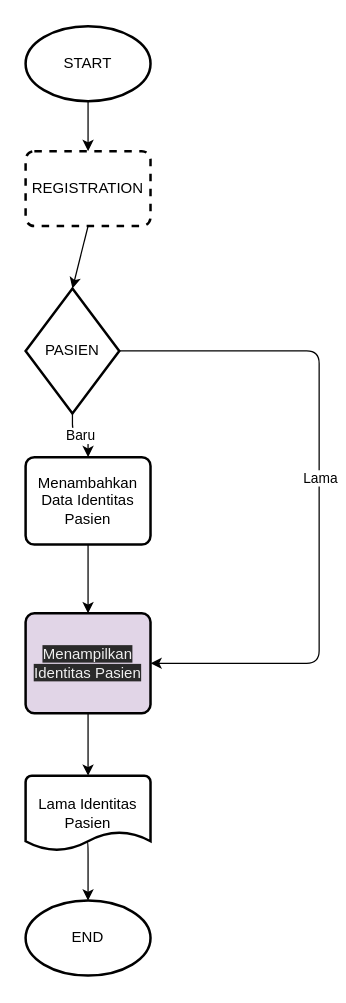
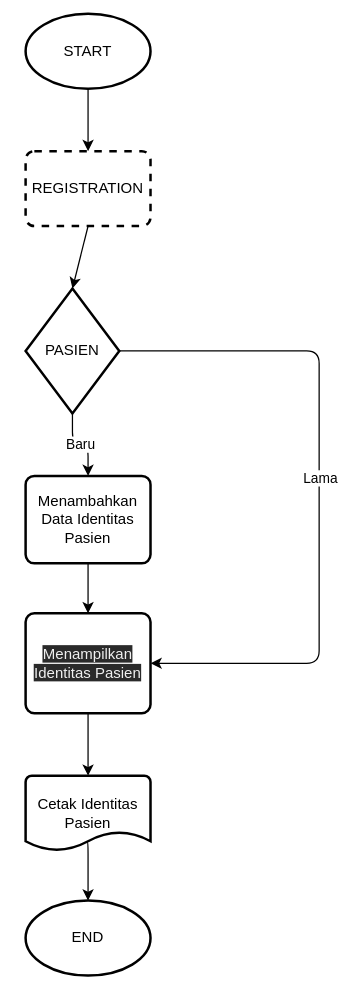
(88, 63) -> (88, 51)
(88, 501) -> (88, 519)
(88, 663) -> (88, 663)
(88, 813) -> (88, 813)
